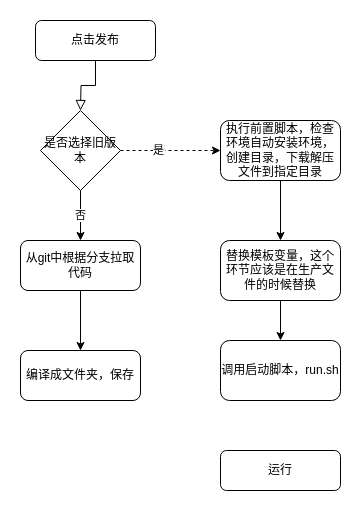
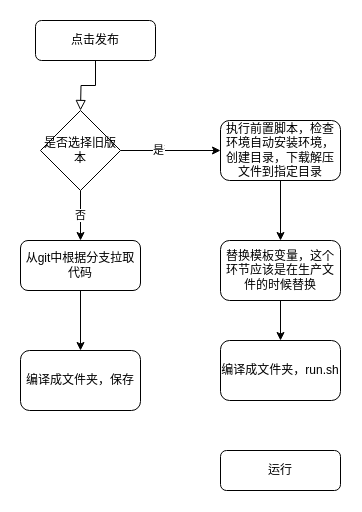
(187, 151) -> (187, 151)
(281, 371) -> (281, 371)
(81, 376) -> (81, 381)
